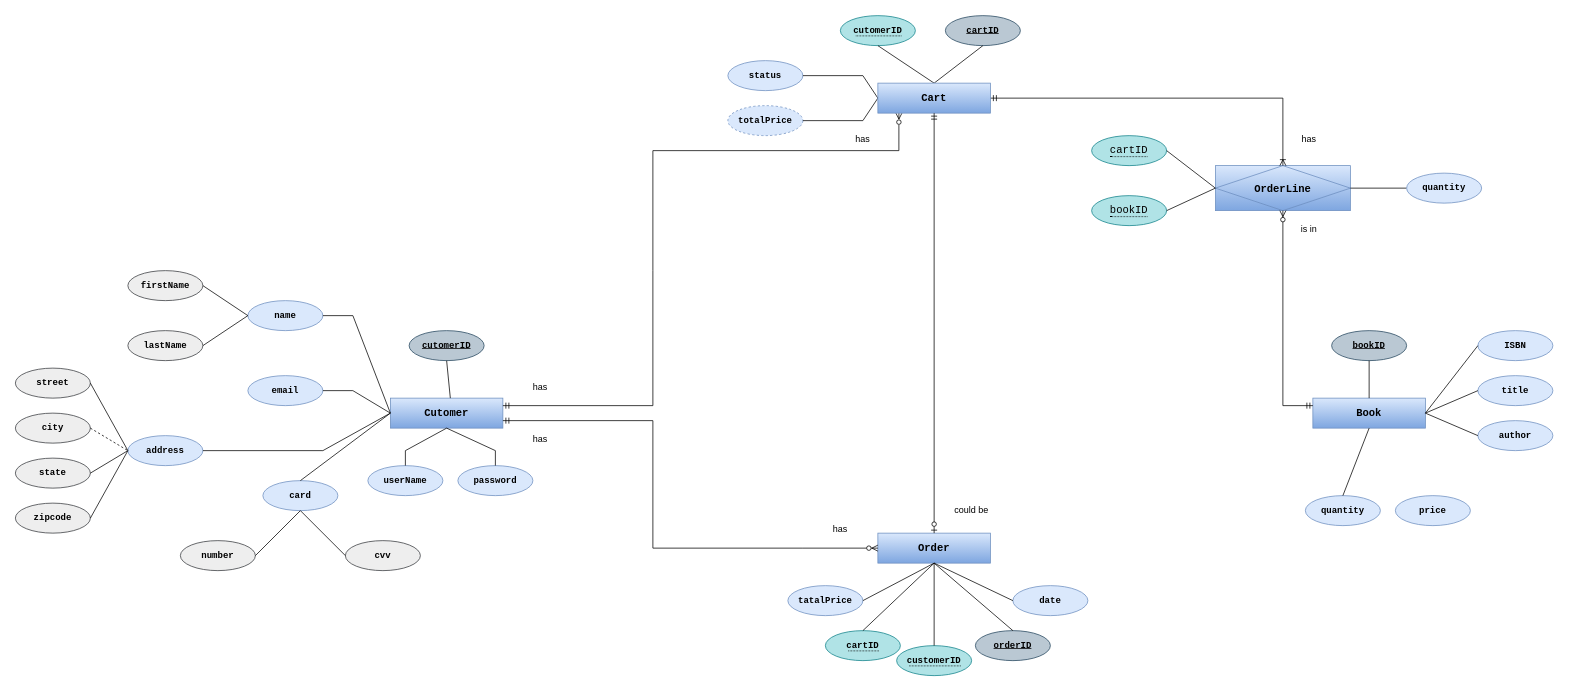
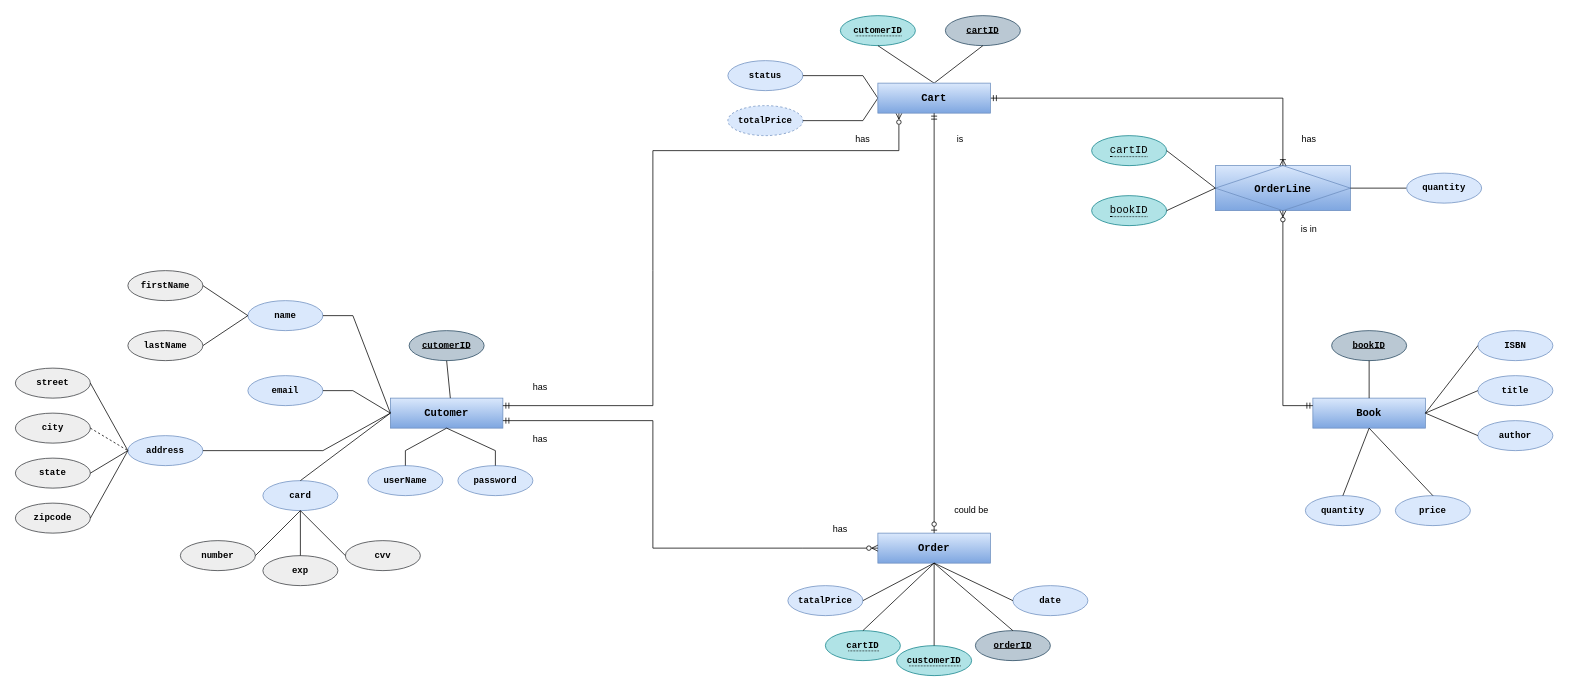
none -> (960, 139)
none -> (1401, 462)
none -> (300, 534)
none -> (300, 570)
